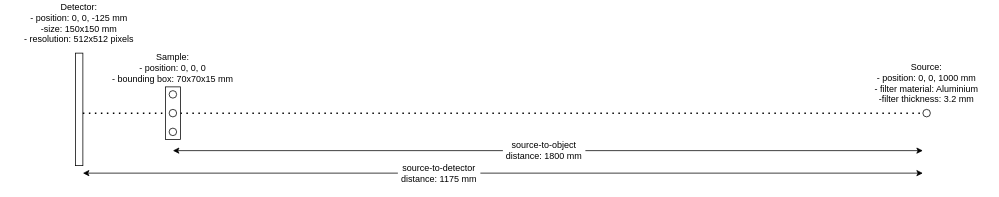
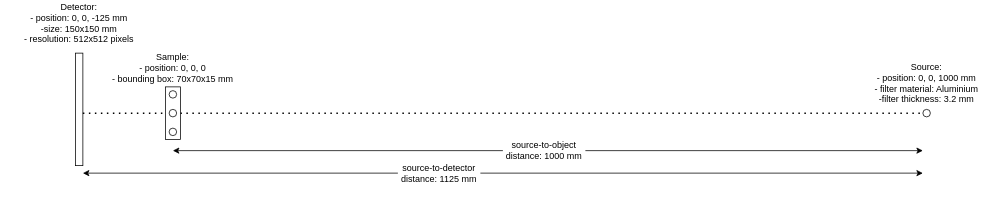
(544, 150) -> (544, 150)
(439, 173) -> (439, 173)
